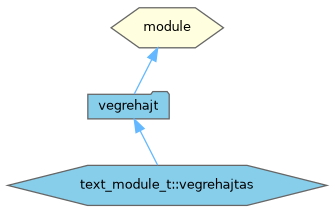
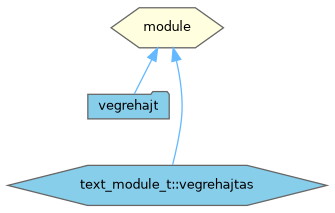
(149, 148) -> (182, 113)
